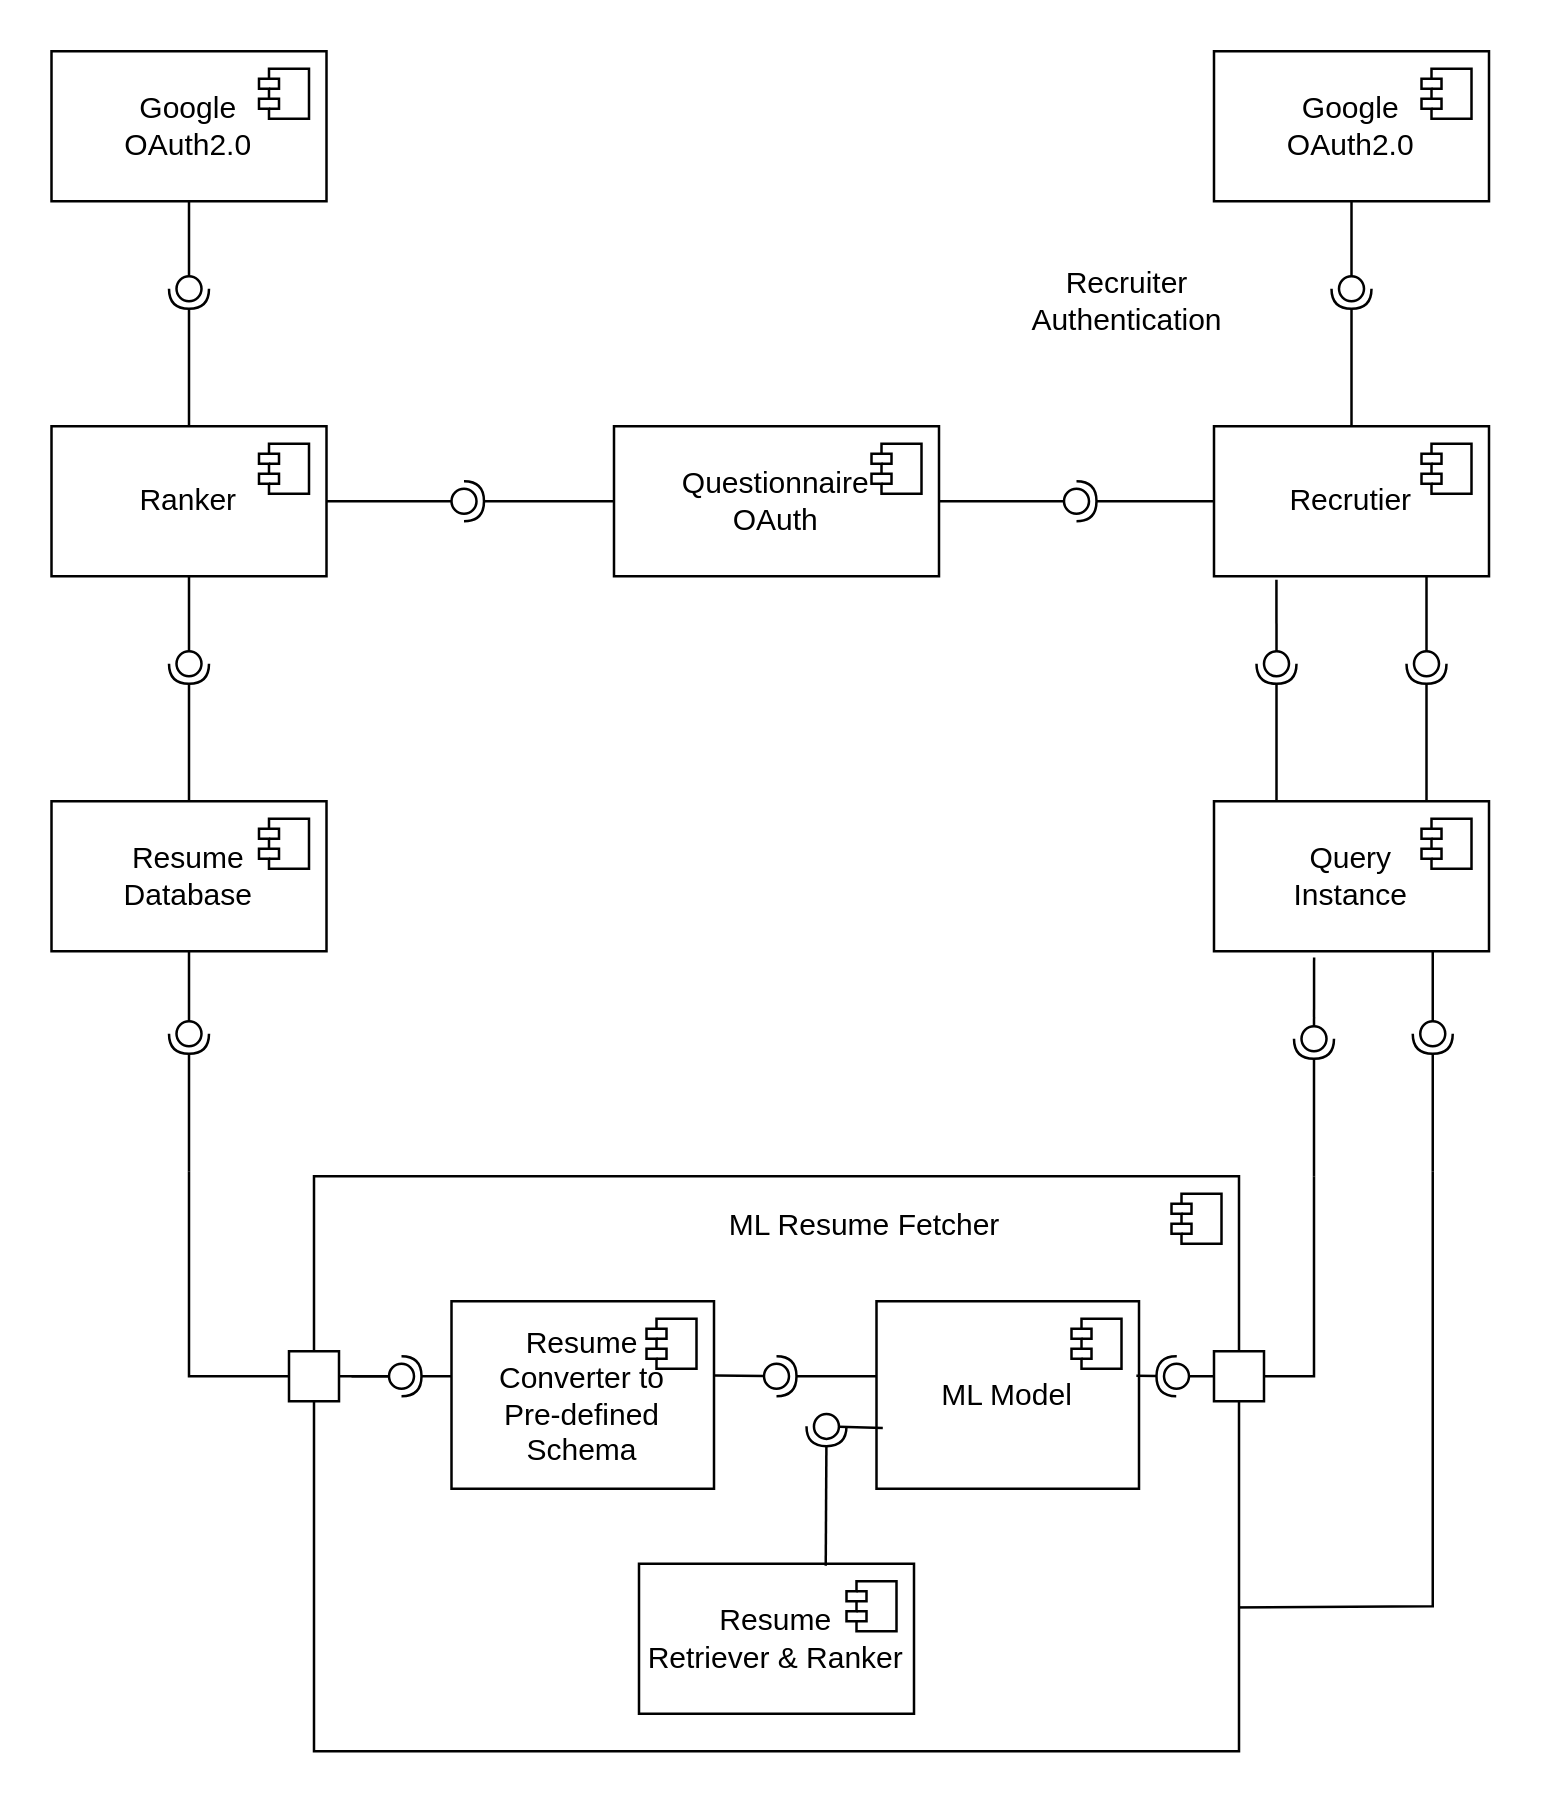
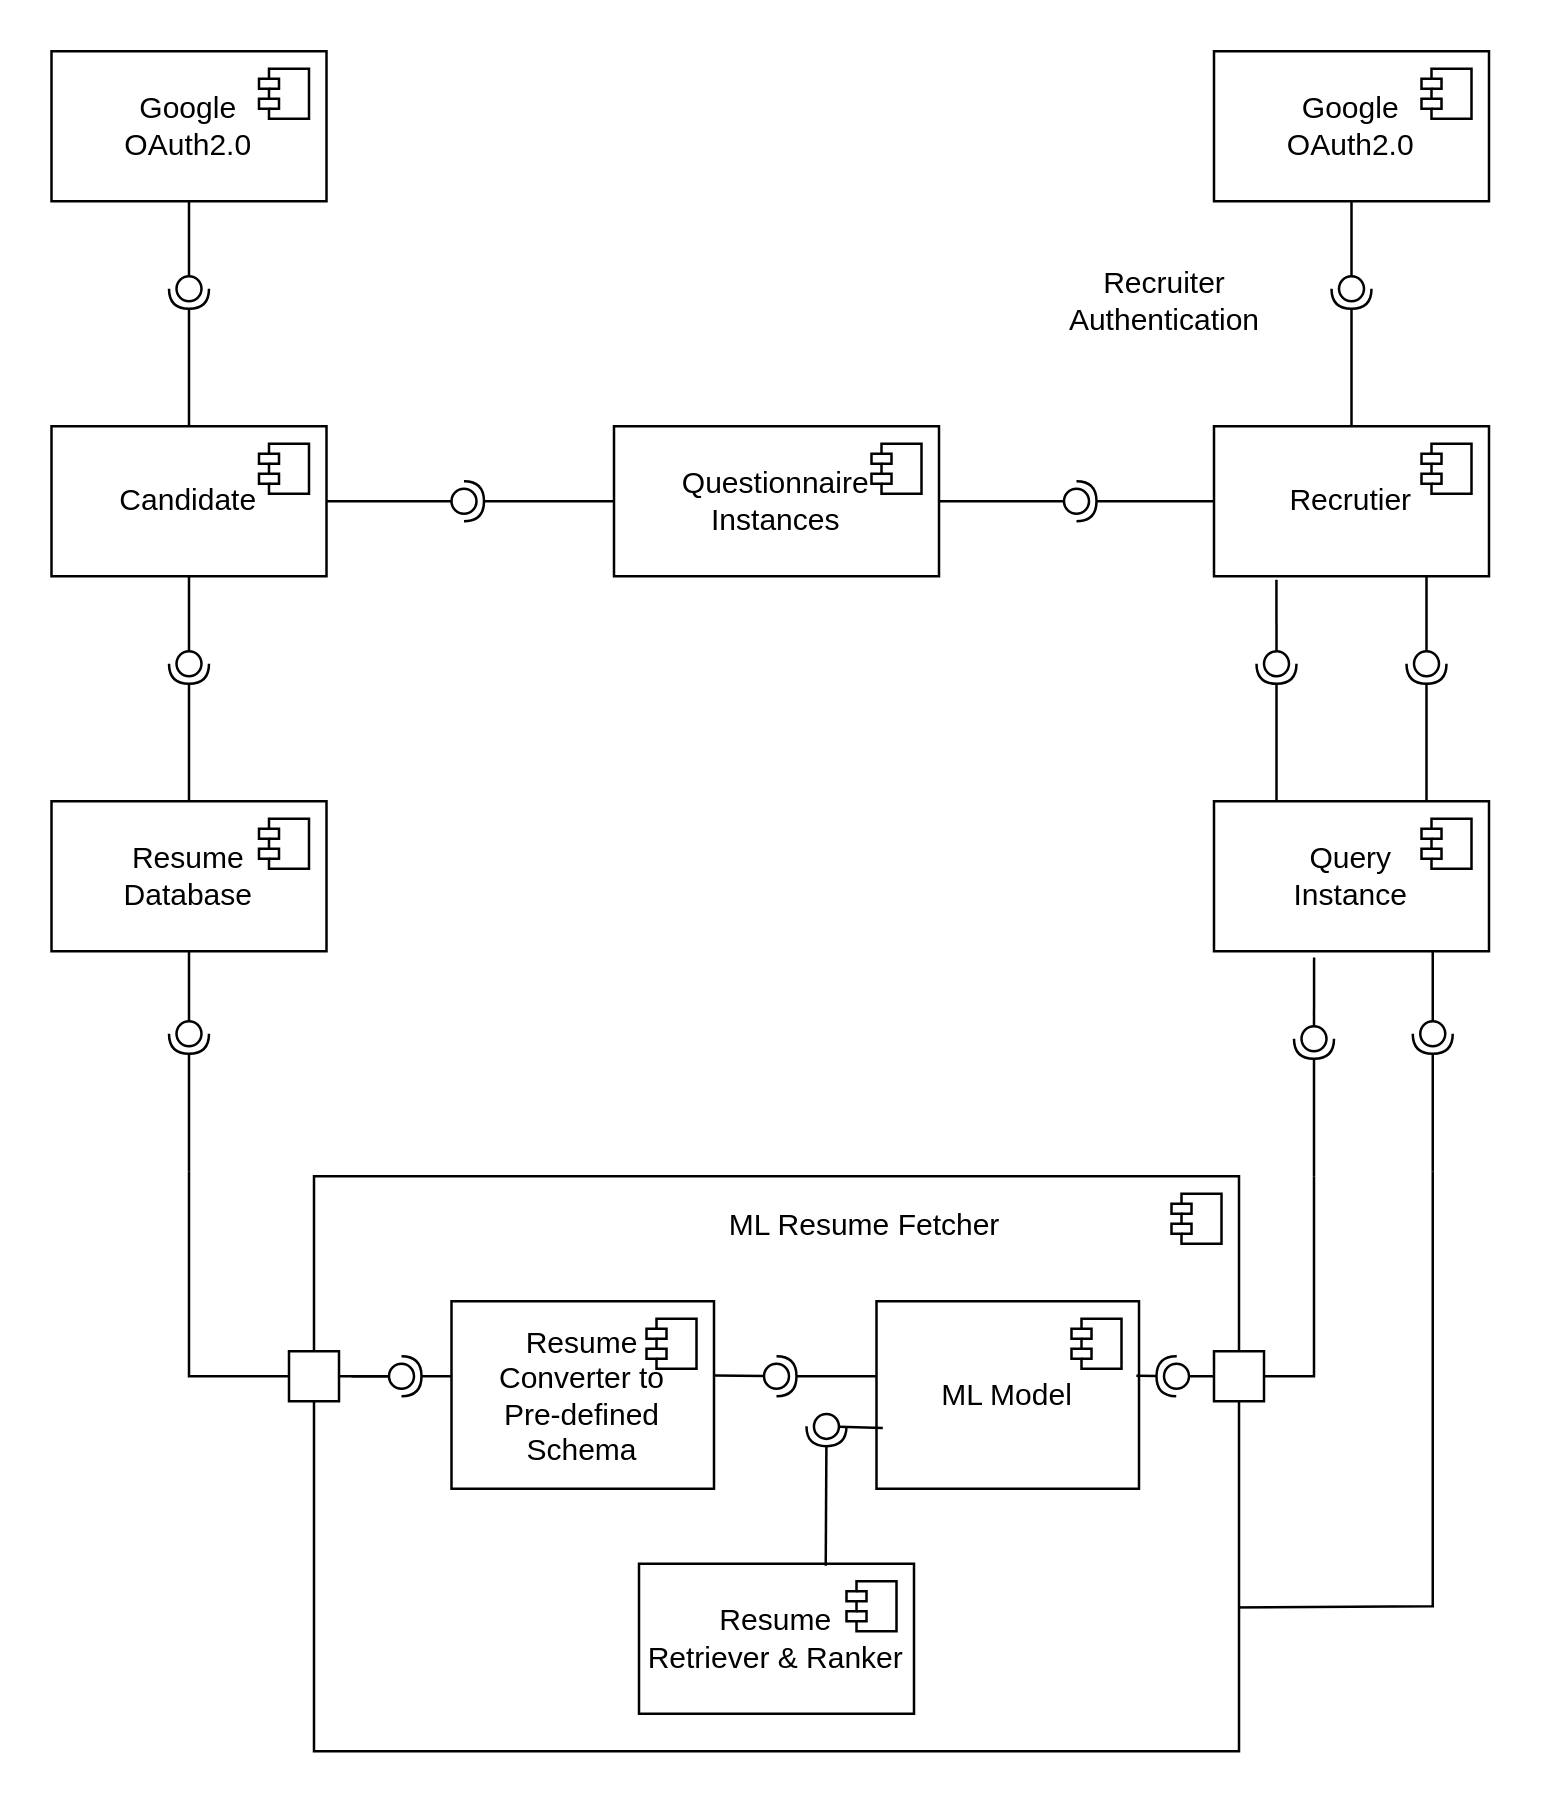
(1126, 301) -> (1164, 301)
(189, 501) -> (189, 501)
(776, 501) -> (776, 501)
